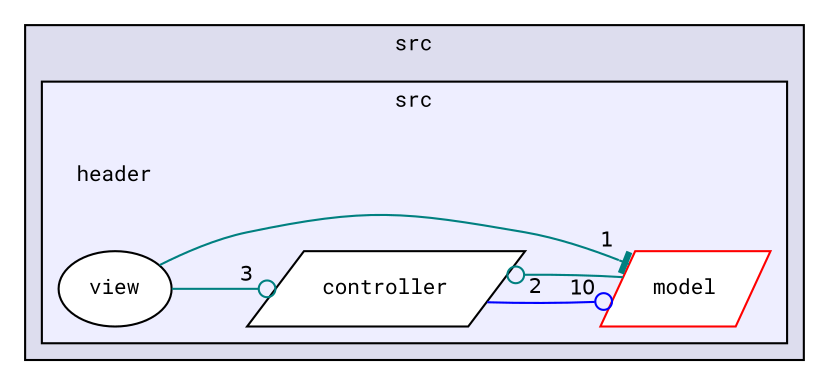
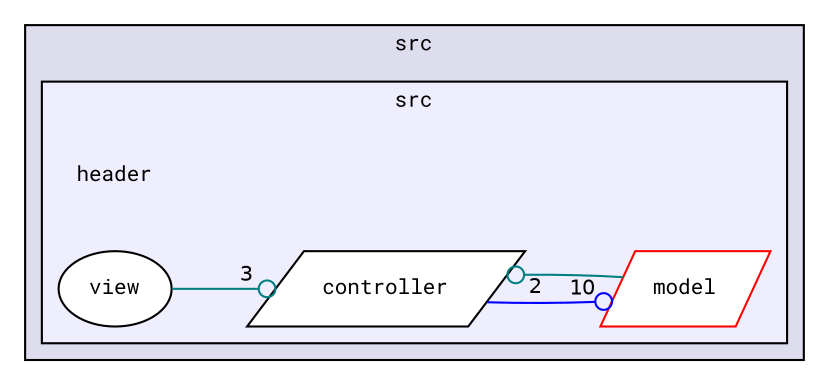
(388, 215) -> none
